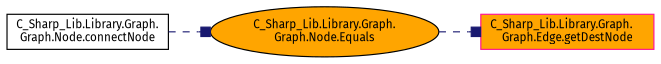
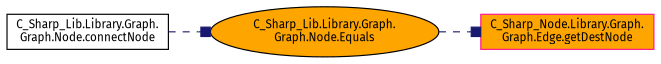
(567, 32) -> (567, 32)
